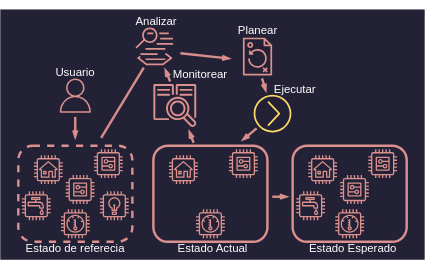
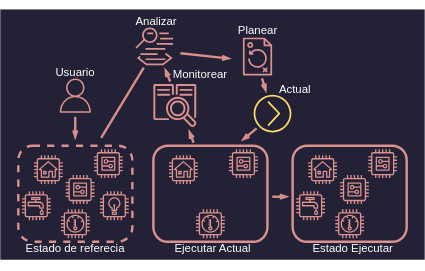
(295, 89) -> (295, 89)
(213, 249) -> (213, 249)
(353, 249) -> (353, 249)
